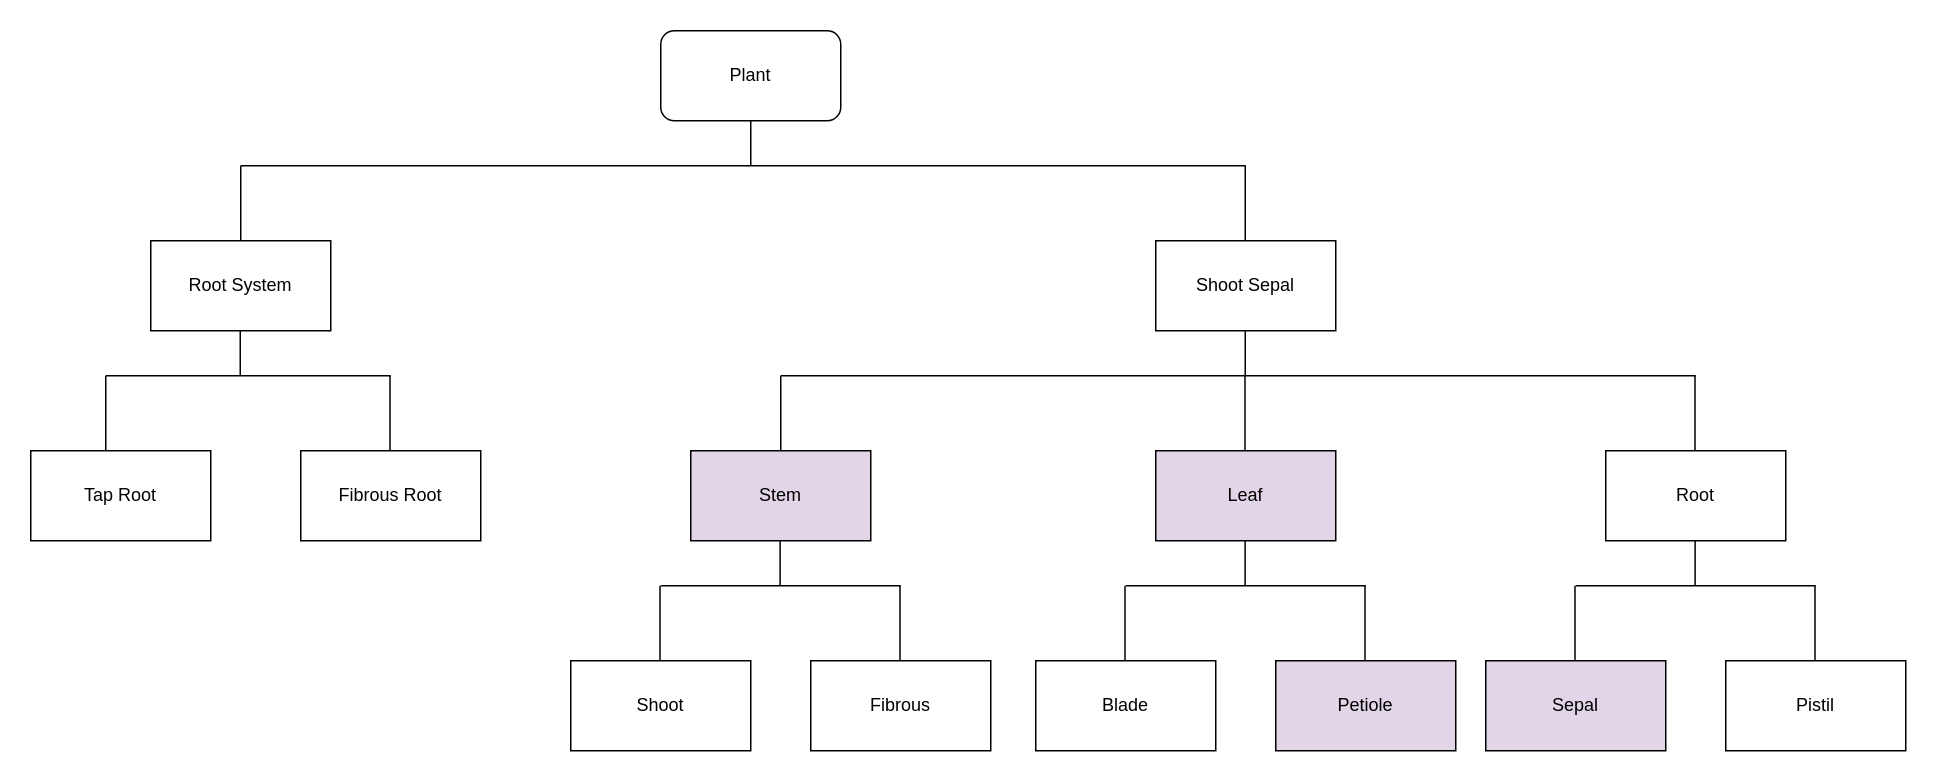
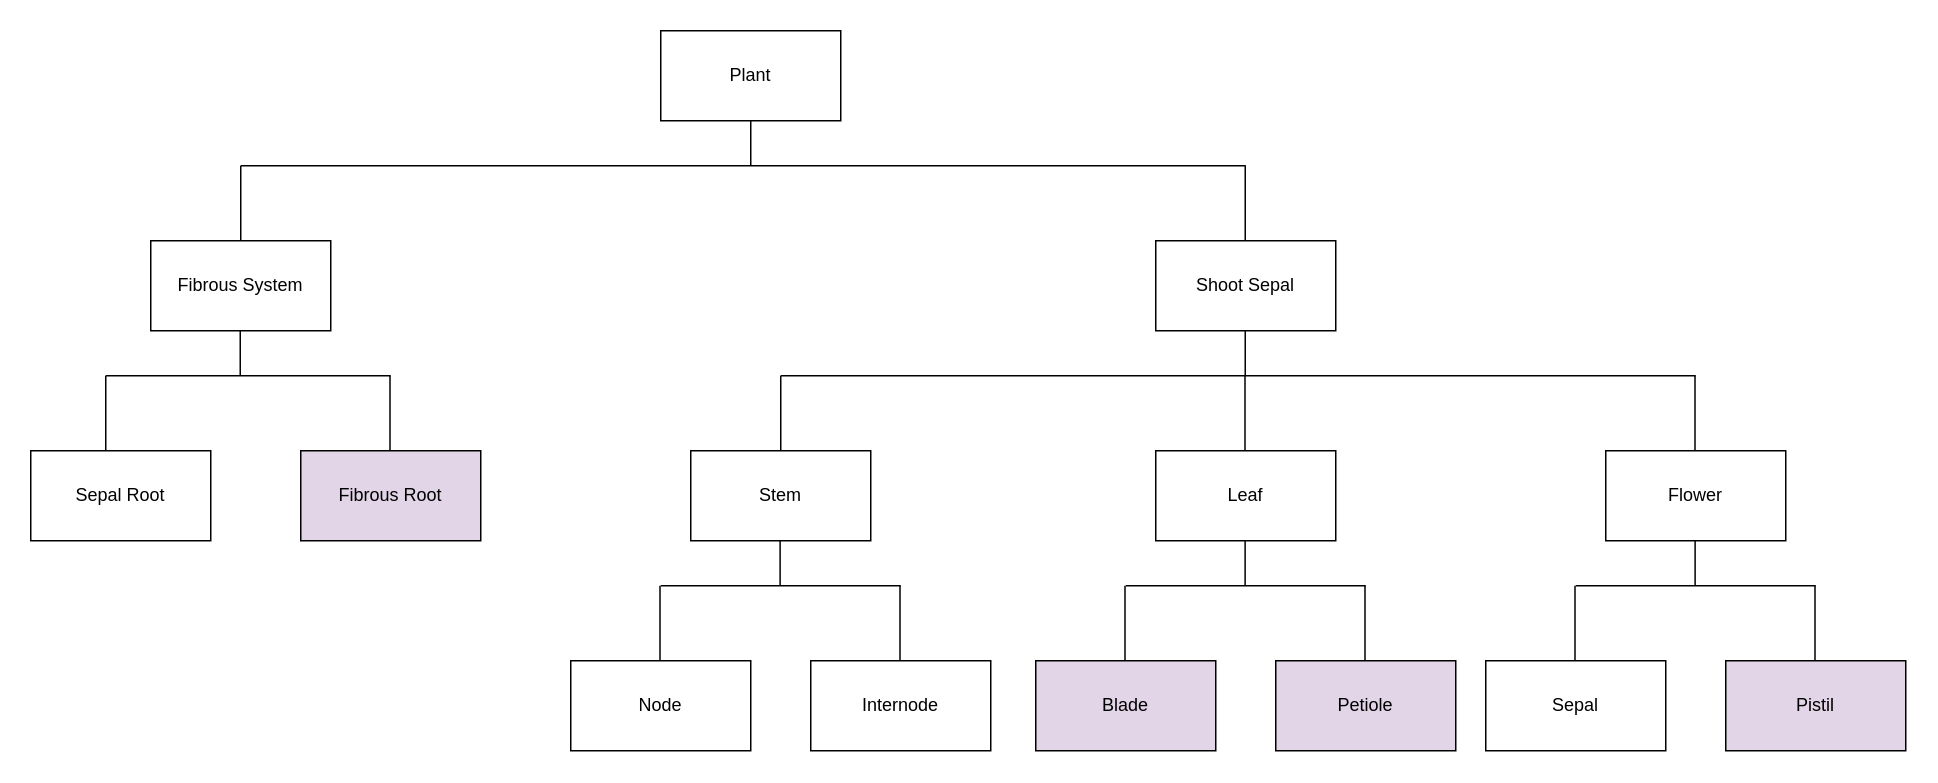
(751, 76) -> (751, 76)
(241, 286) -> (241, 286)
(121, 496) -> (121, 496)
(391, 496) -> (391, 496)
(781, 496) -> (781, 496)
(1246, 496) -> (1246, 496)
(1696, 496) -> (1696, 496)
(661, 706) -> (661, 706)
(901, 706) -> (901, 706)
(1126, 706) -> (1126, 706)
(1576, 706) -> (1576, 706)
(1816, 706) -> (1816, 706)
